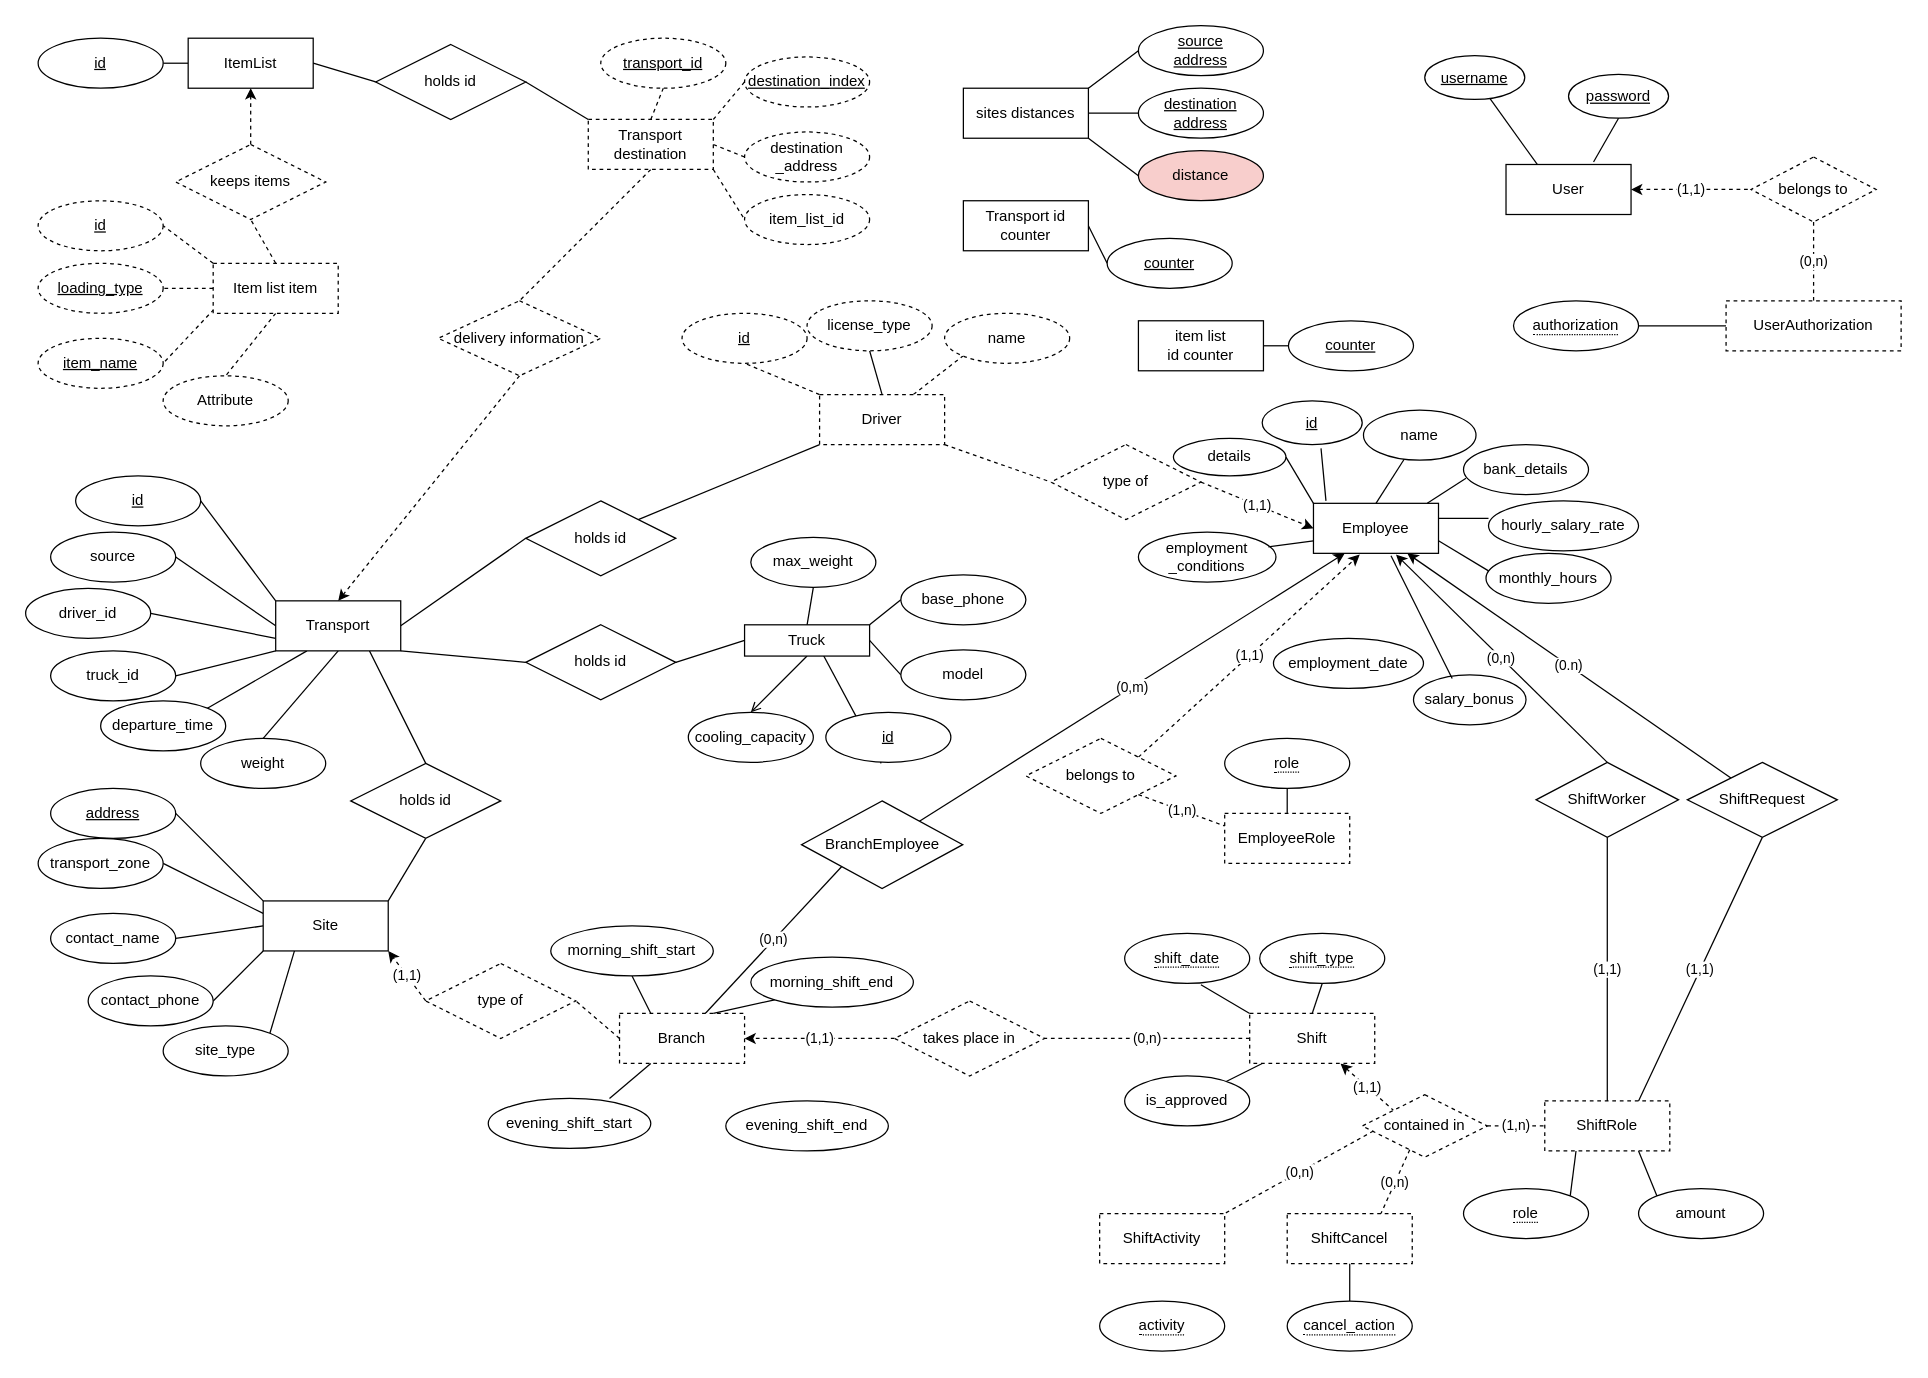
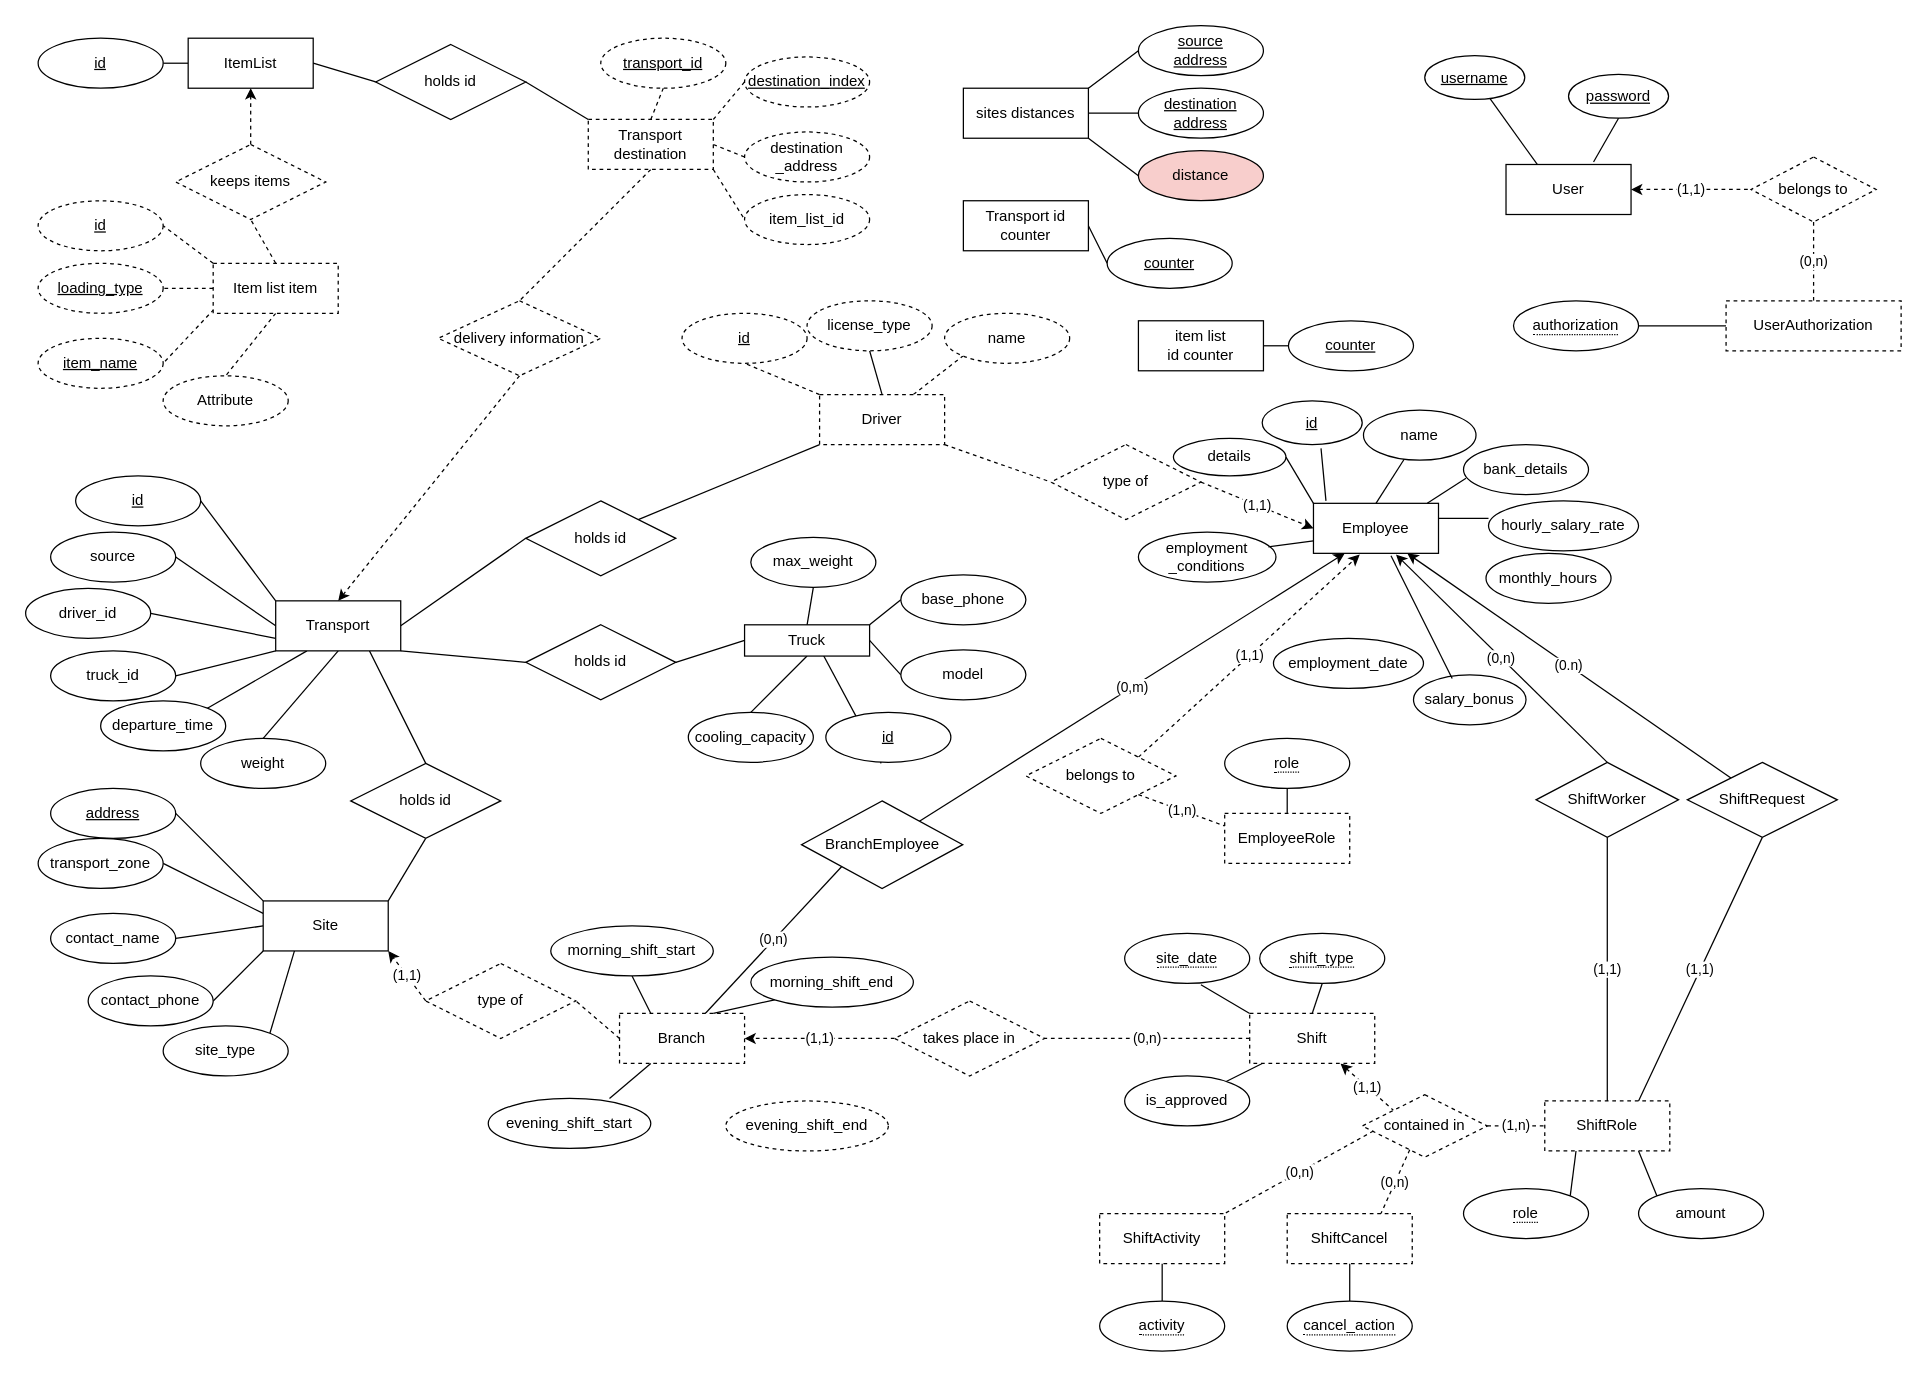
(1463, 556) -> none
(755, 708) -> (754, 709)
(1187, 958) -> (1187, 958)
(807, 1126) -> (807, 1126)
none -> (1162, 1281)
